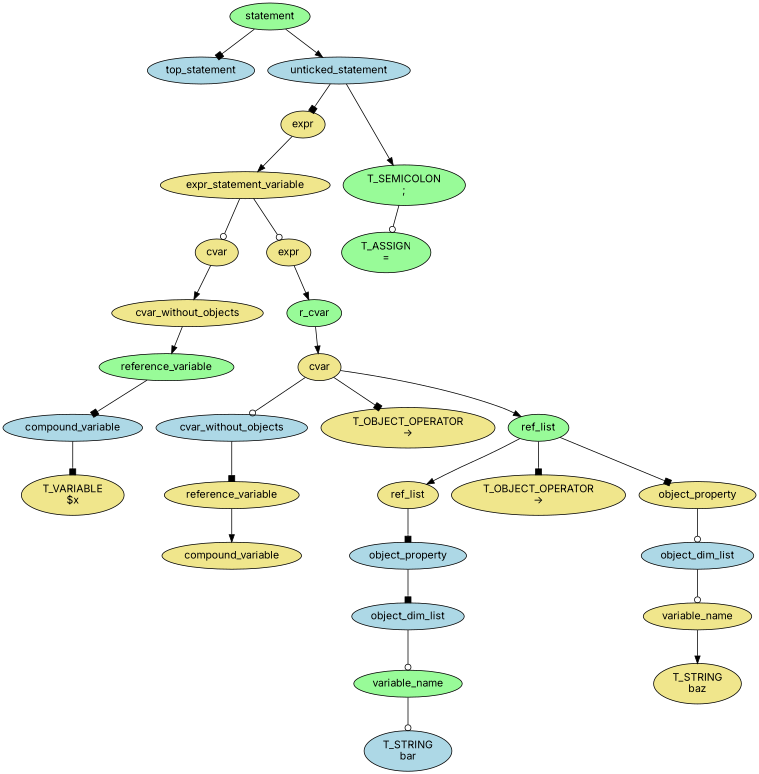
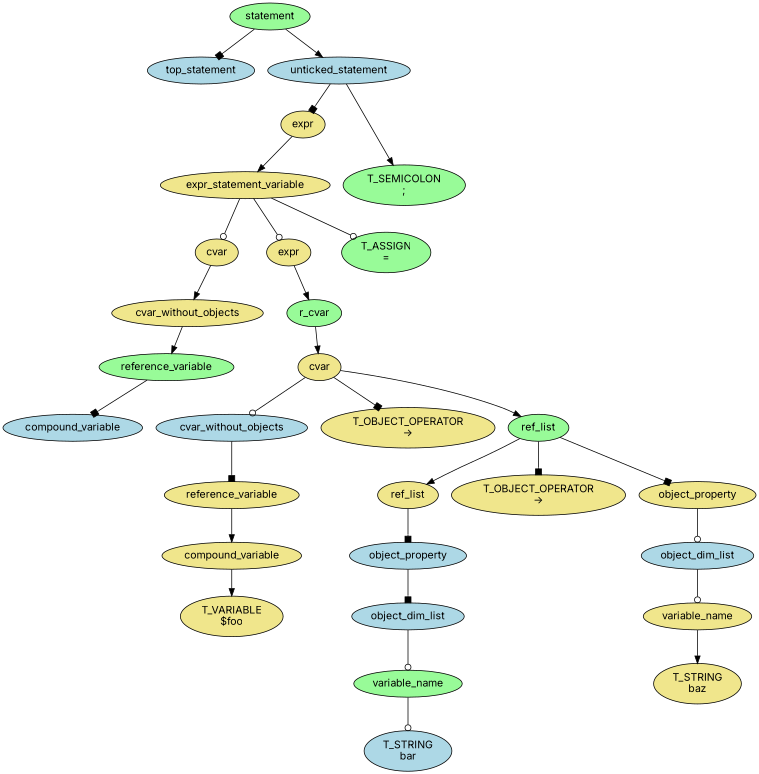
(396, 216) -> (311, 217)
(73, 495) -> none
none -> (232, 616)
